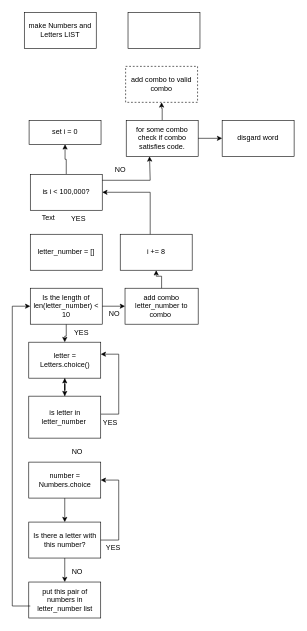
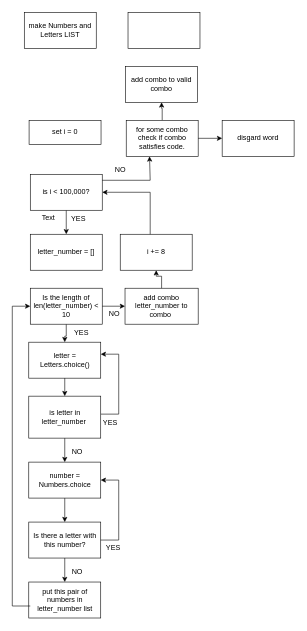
(162, 84) -> (162, 84)
(65, 157) -> (66, 228)
(65, 395) -> (65, 456)
